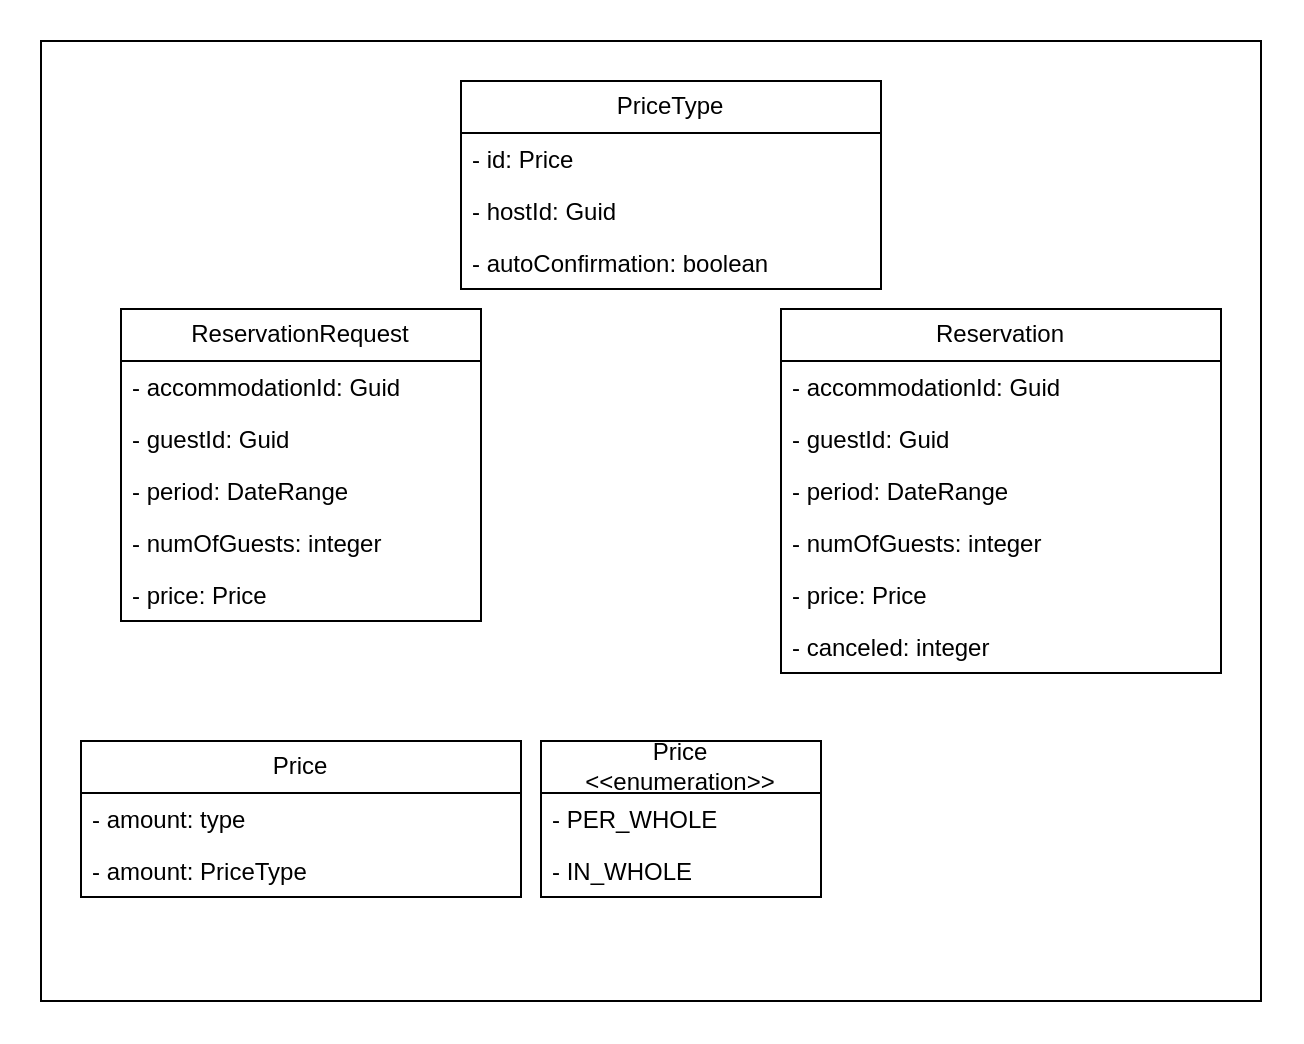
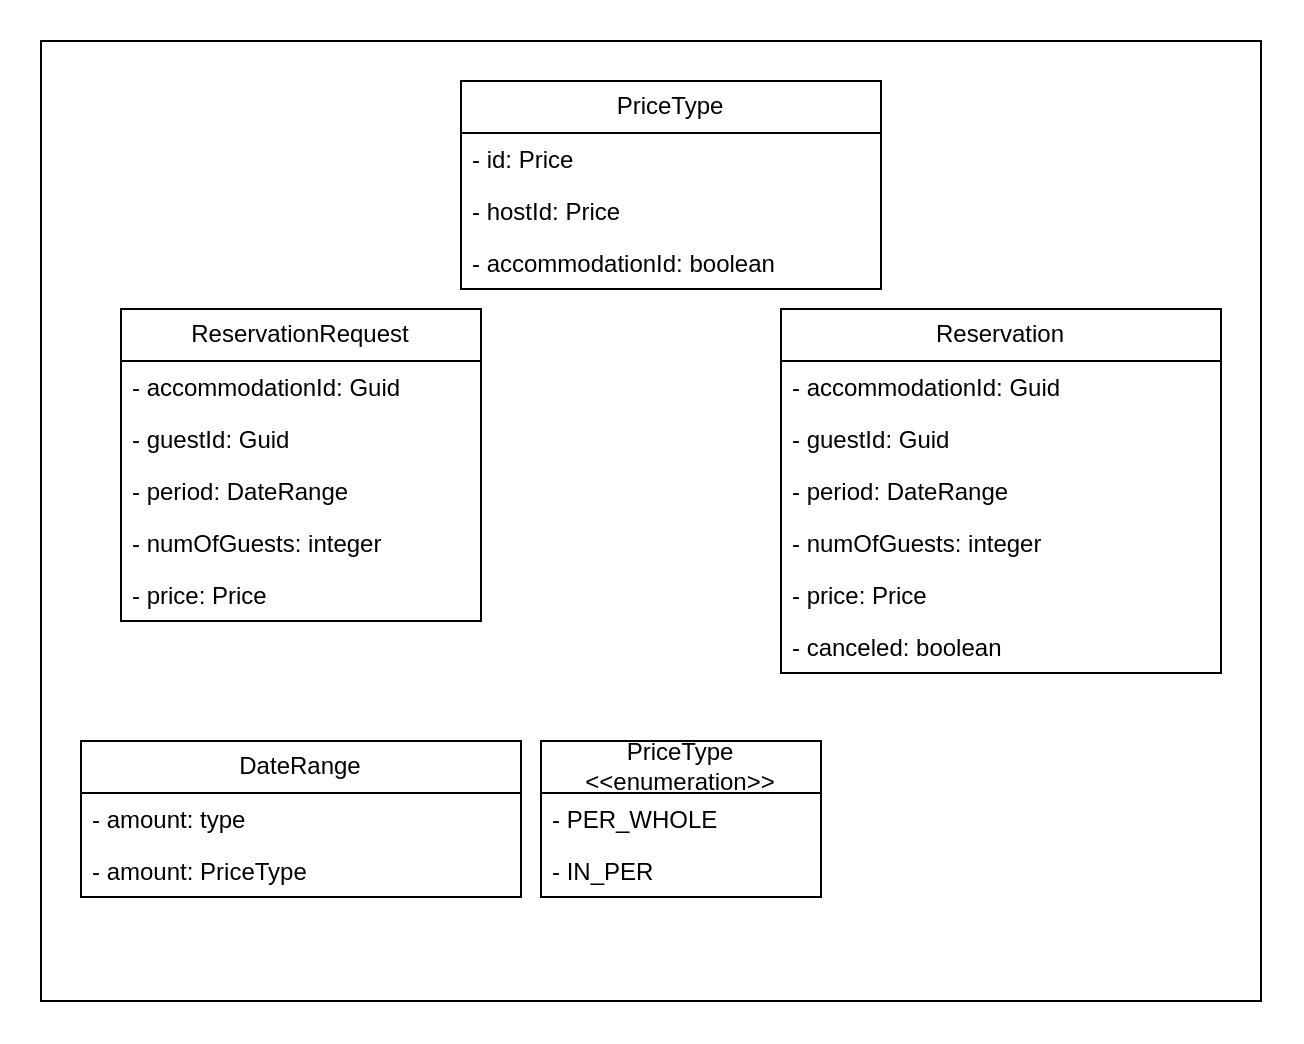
(555, 213) -> (561, 213)
(636, 265) -> (632, 265)
(905, 649) -> (905, 649)
(301, 767) -> (301, 767)
(681, 767) -> (681, 767)
(617, 873) -> (604, 873)
